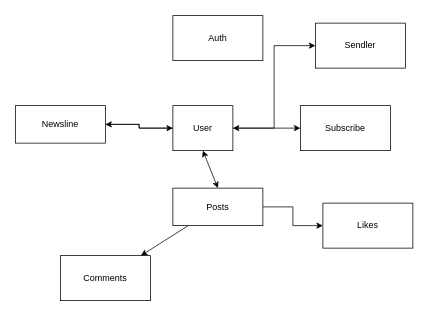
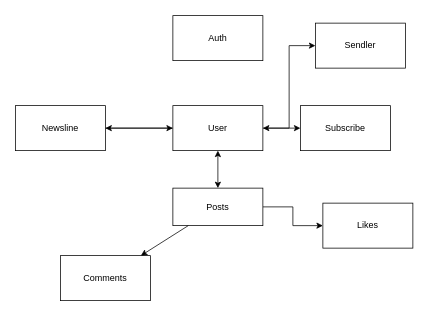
(60, 124) -> (60, 128)
(203, 128) -> (218, 128)
